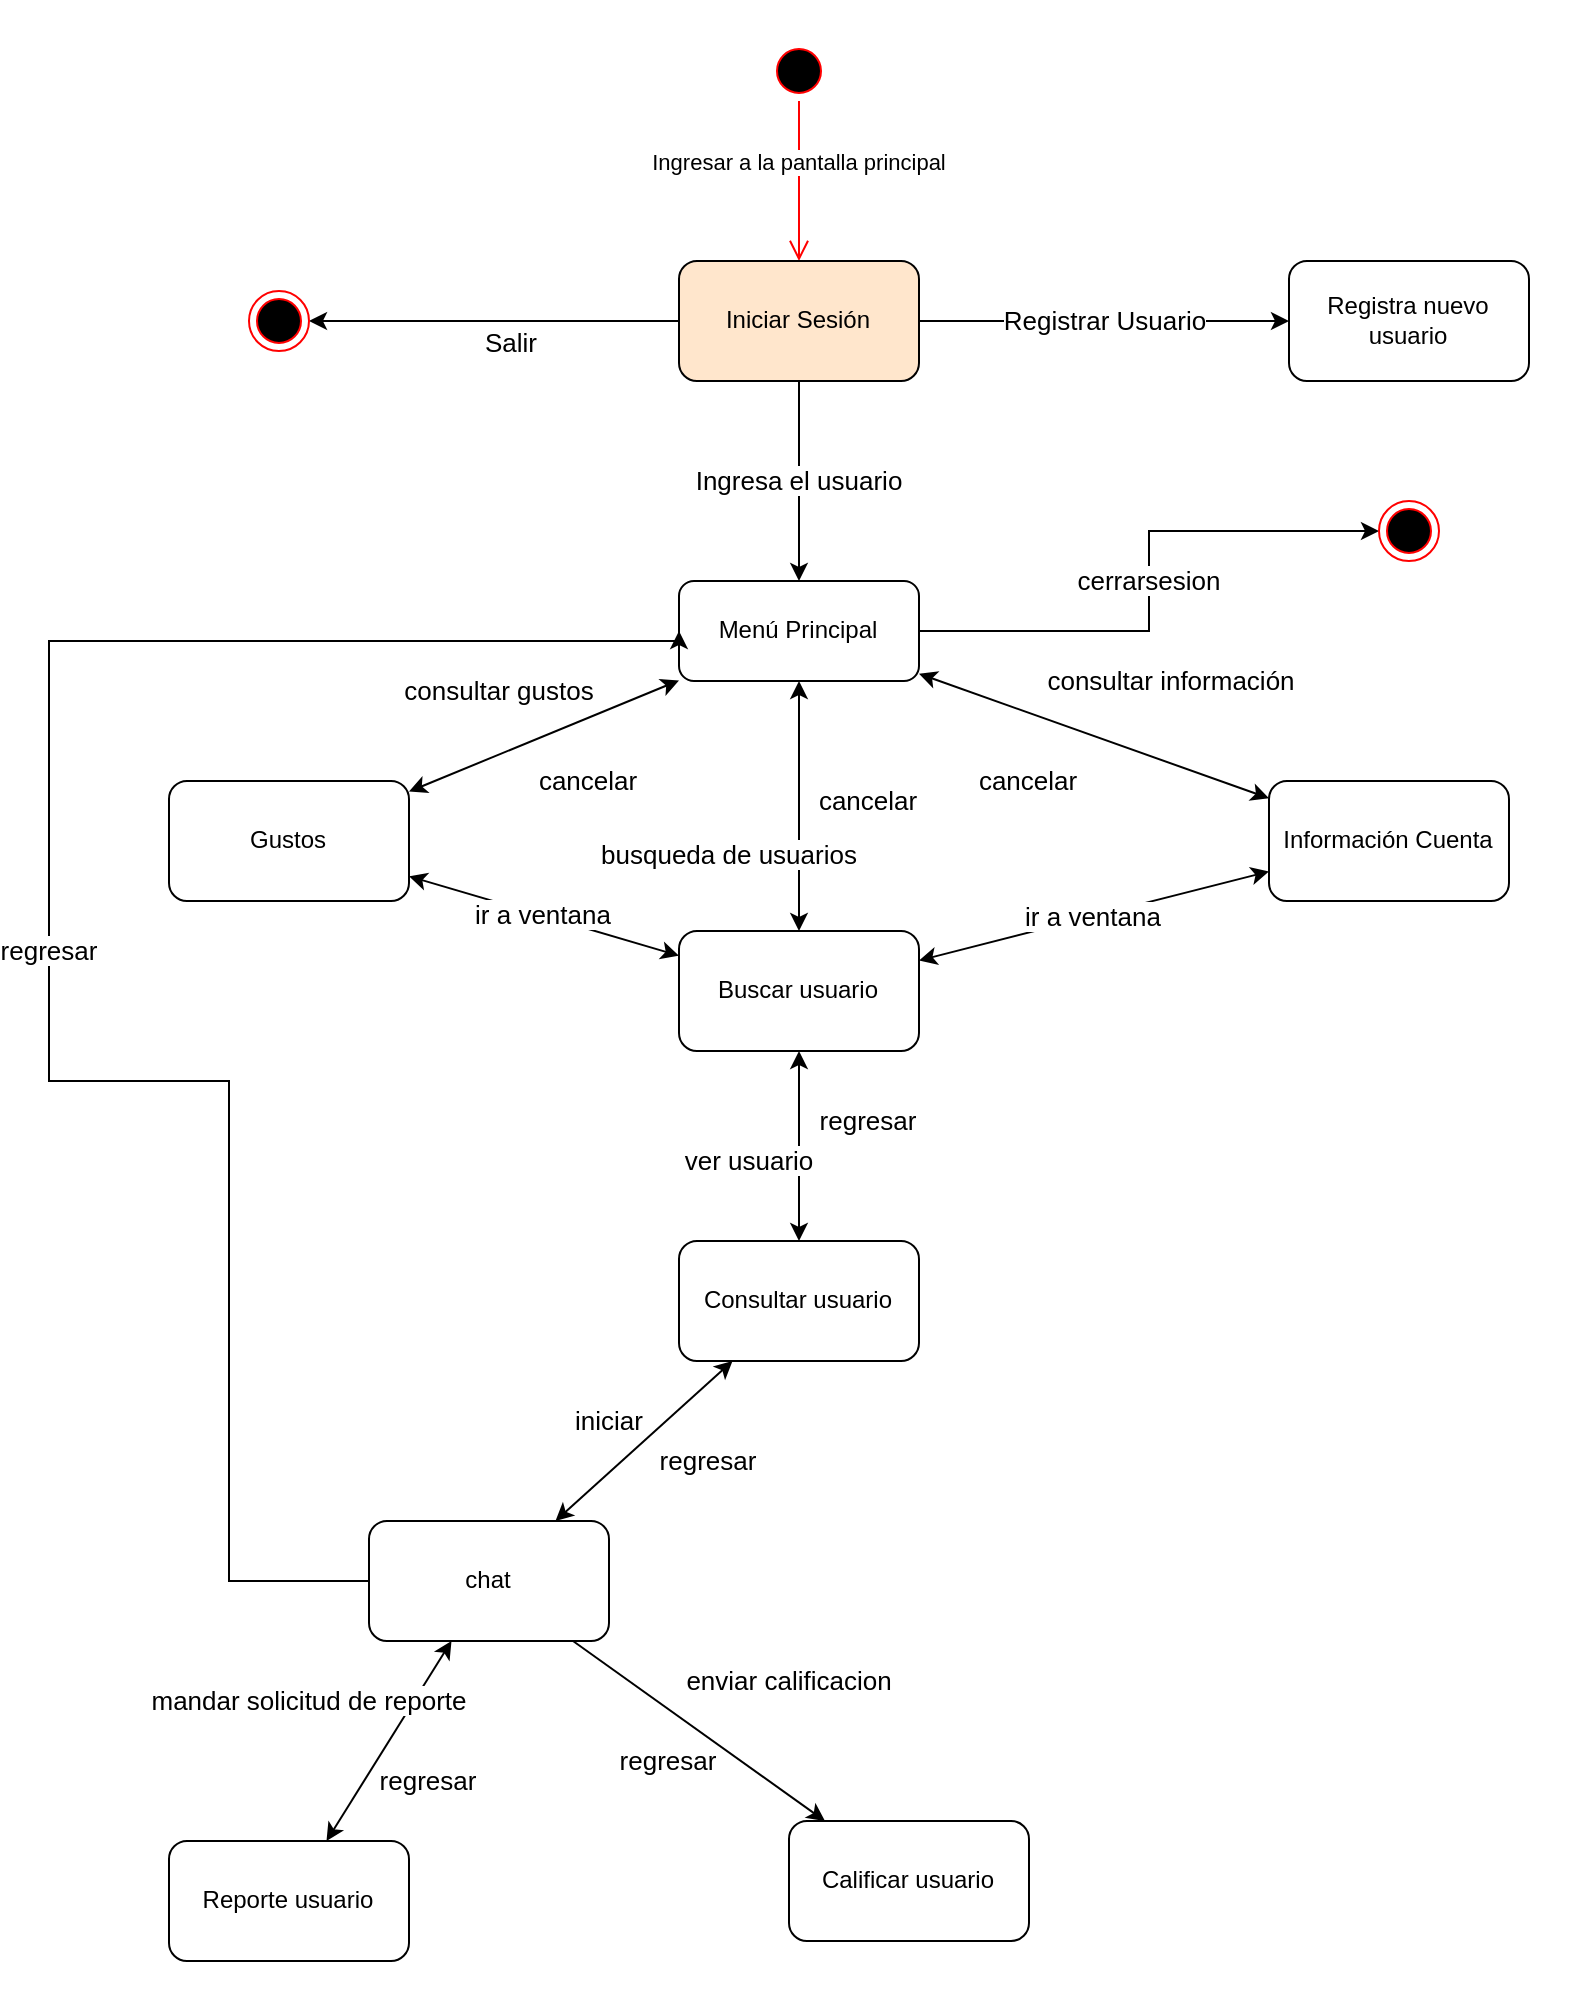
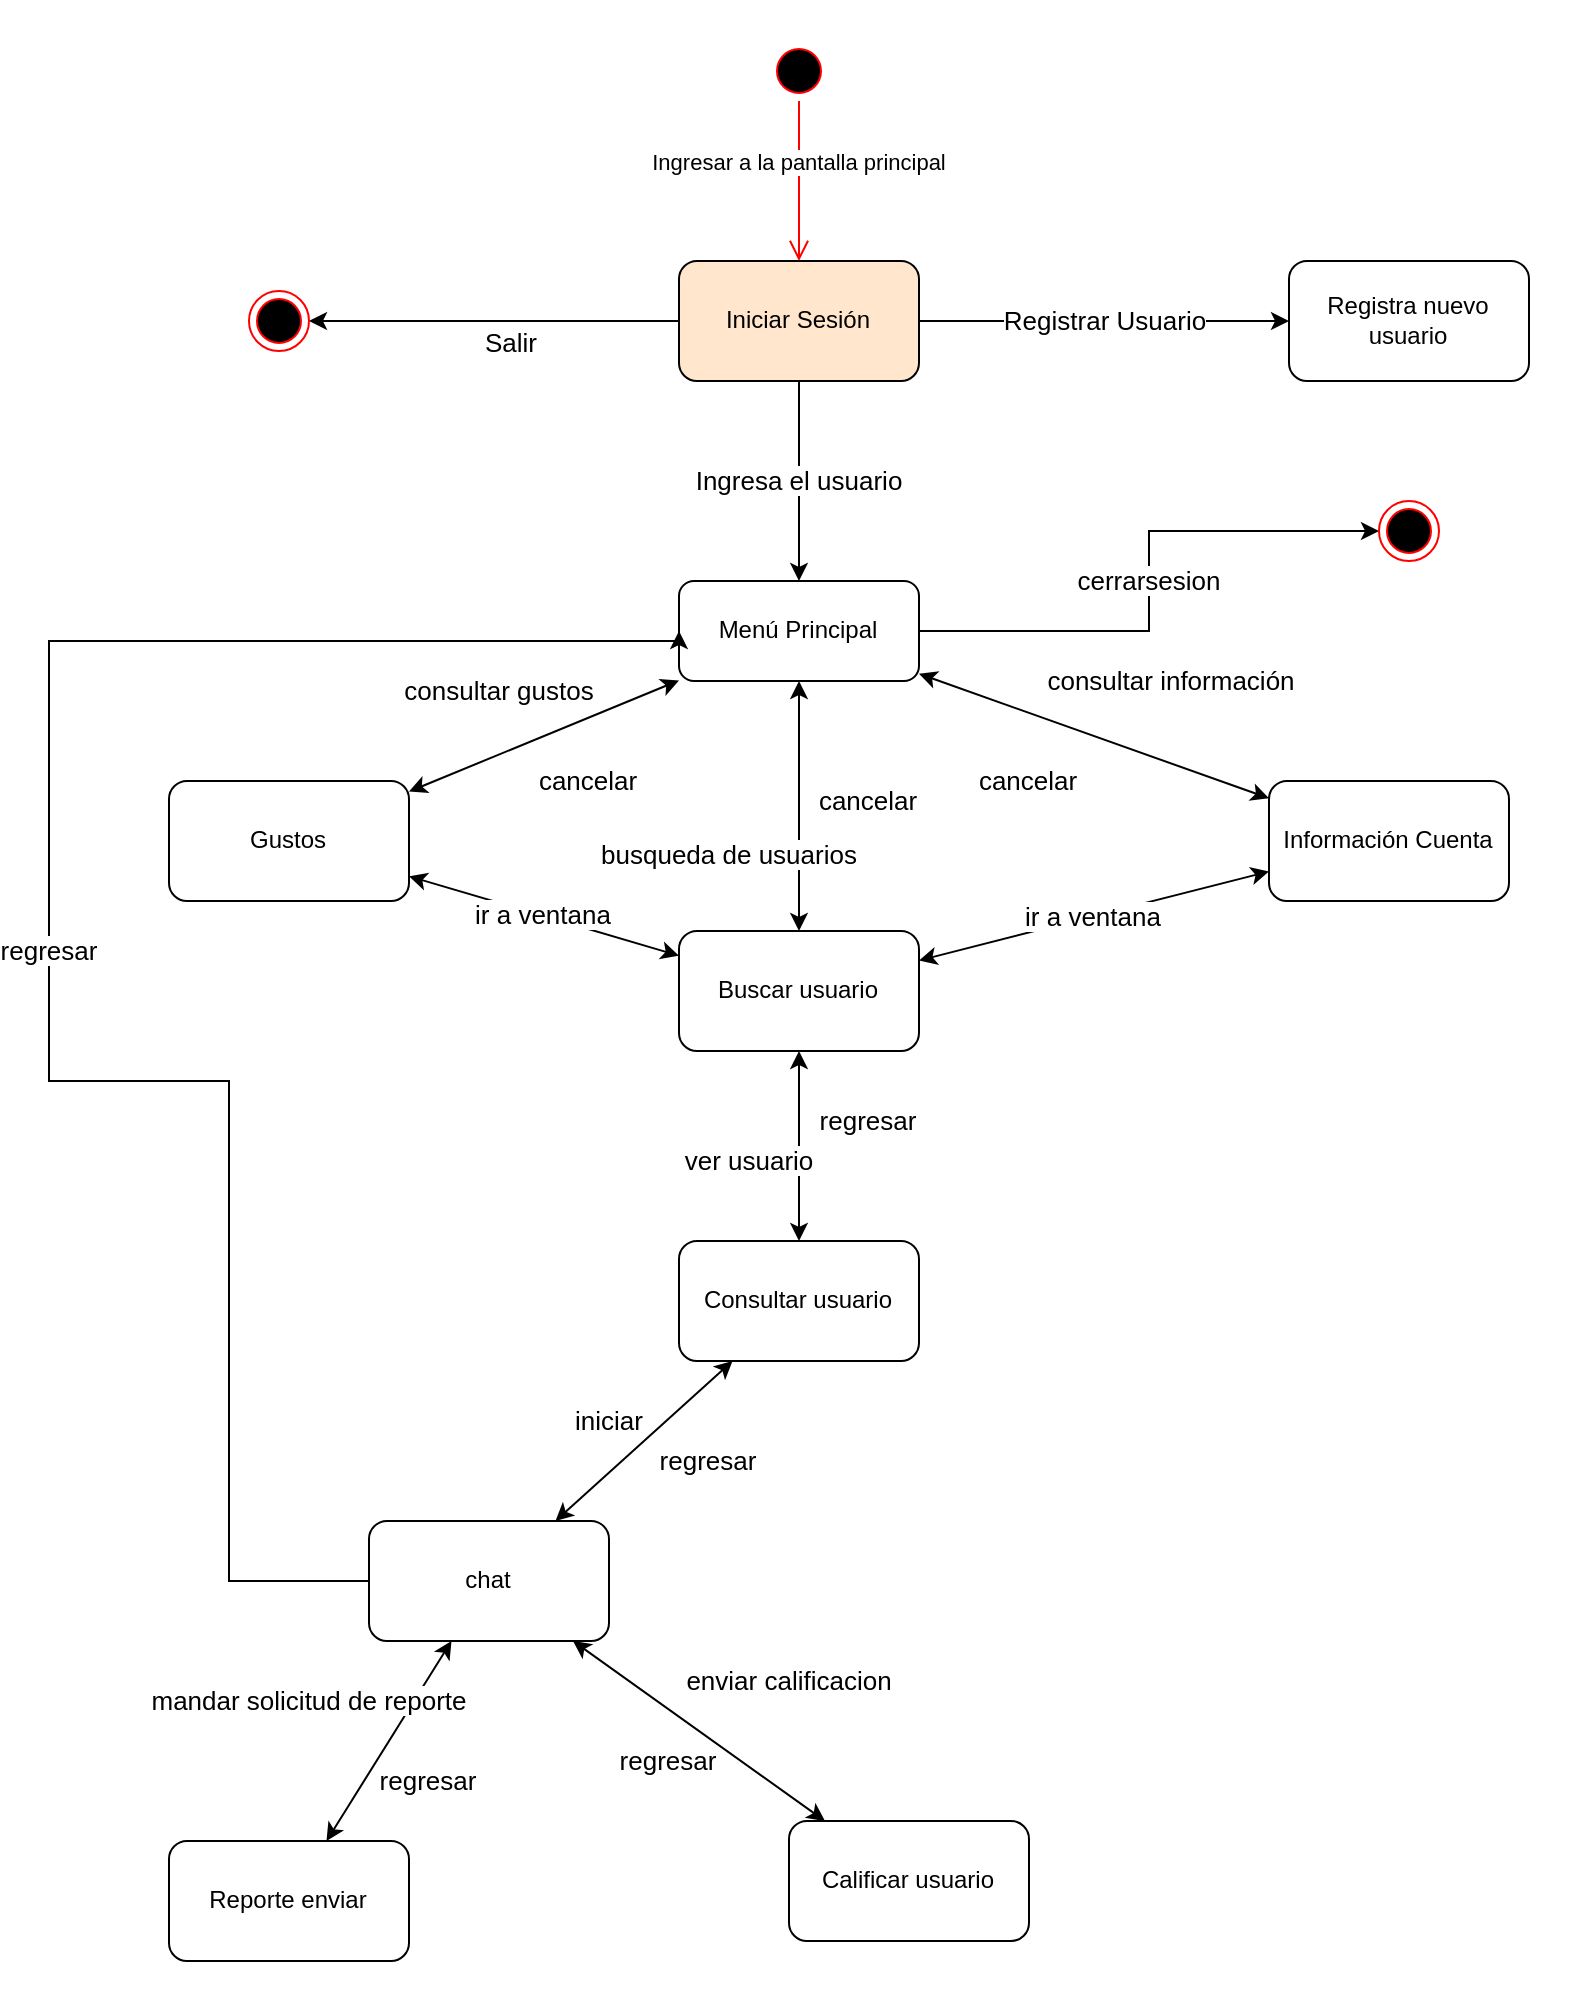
(580, 1646) -> (584, 1649)
(289, 1901) -> (289, 1901)
